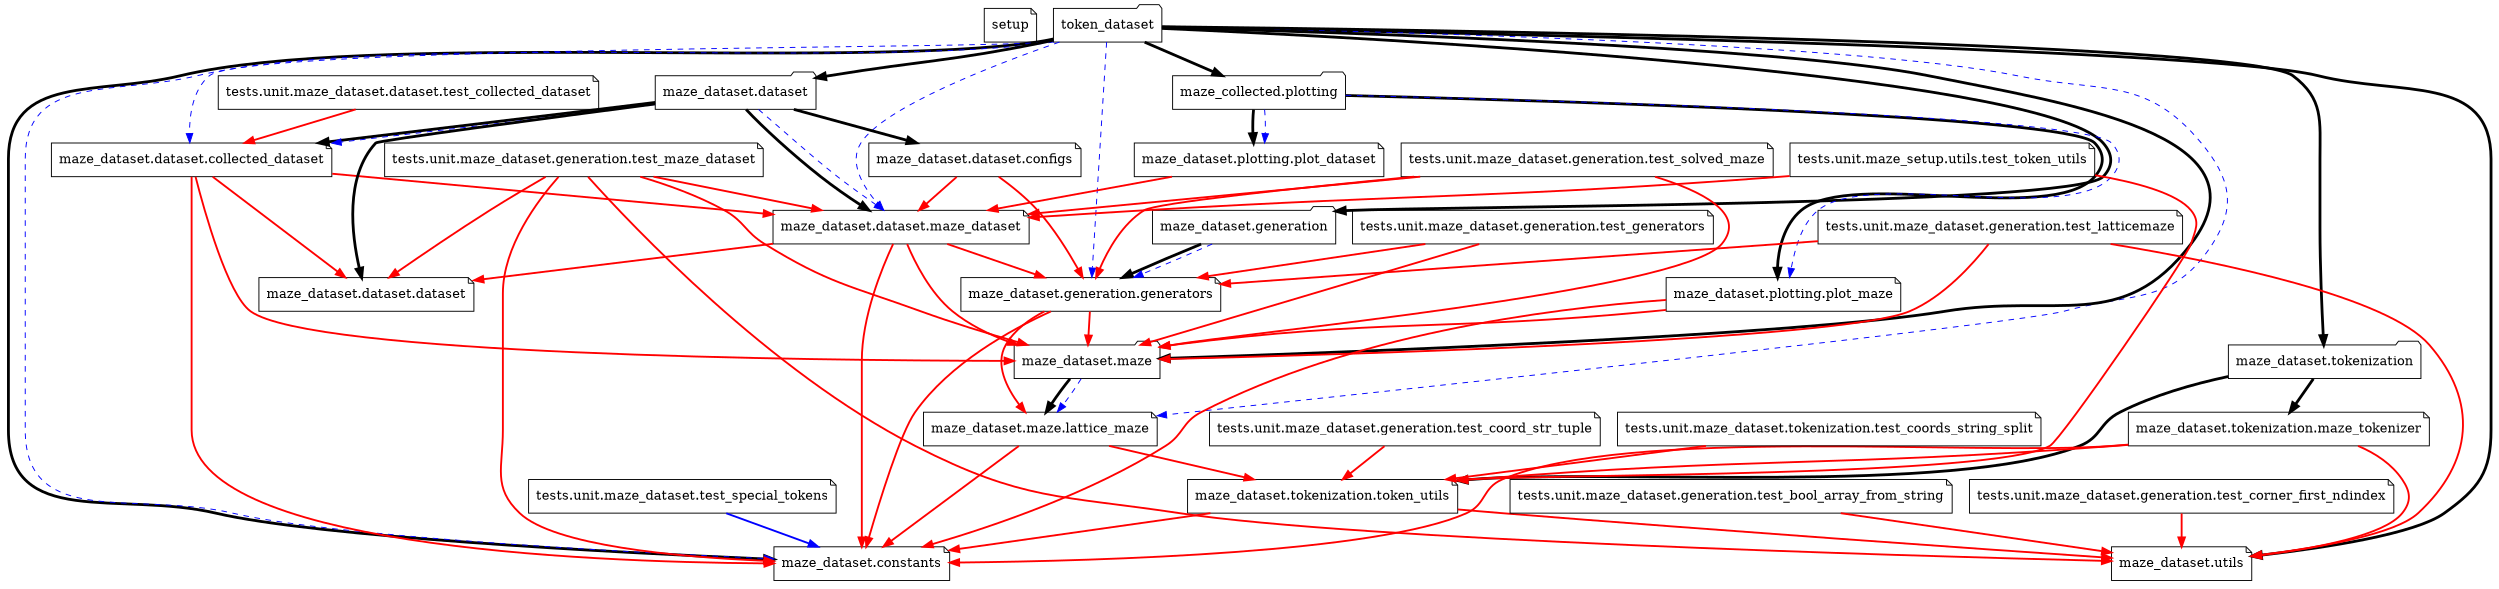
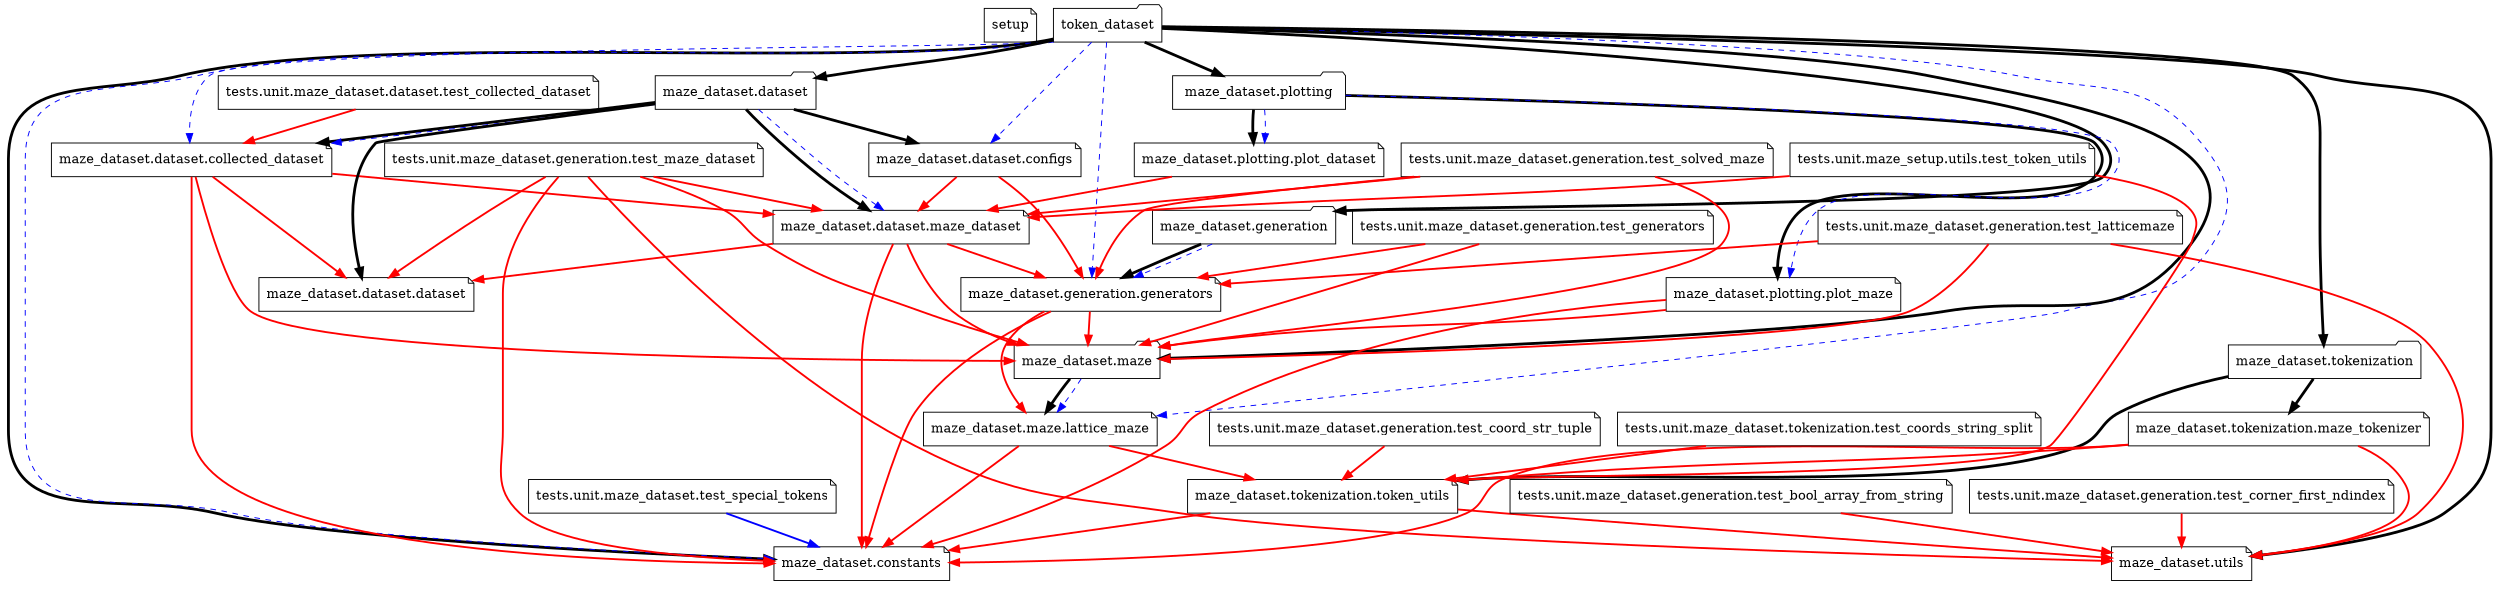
(1259, 93) -> (1259, 93)
(924, 97) -> (1045, 89)
